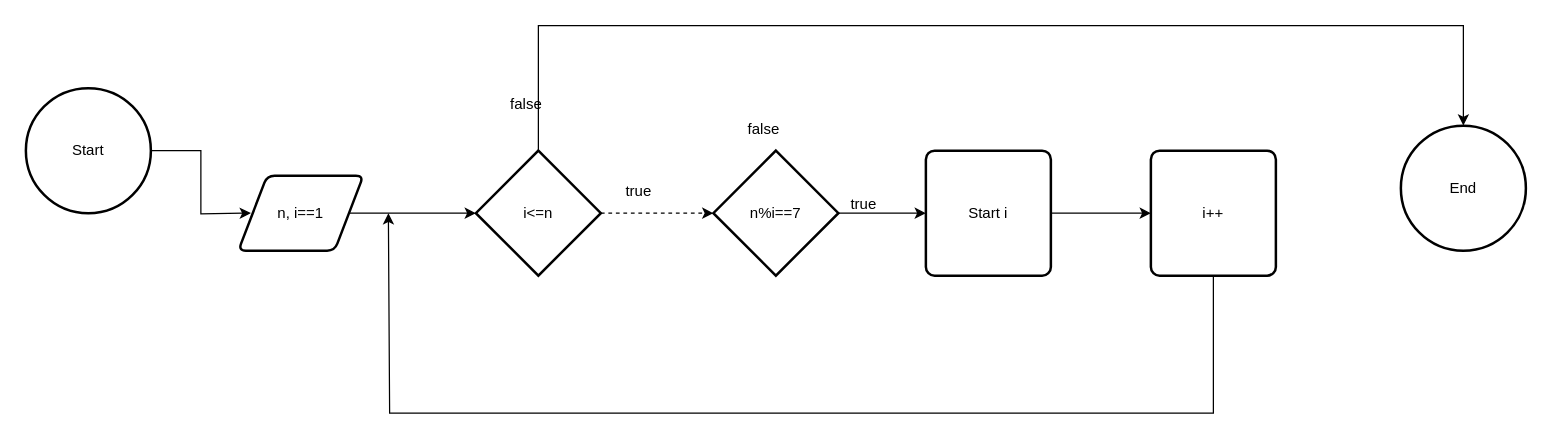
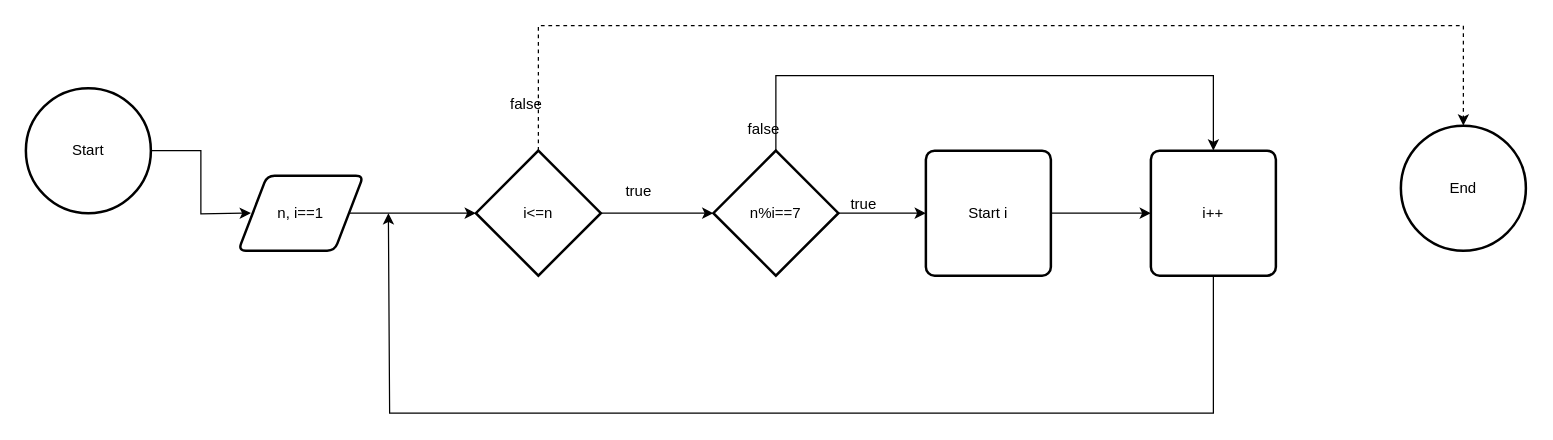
(984, 26) -> (984, 26)
none -> (991, 76)
(654, 213) -> (654, 213)
